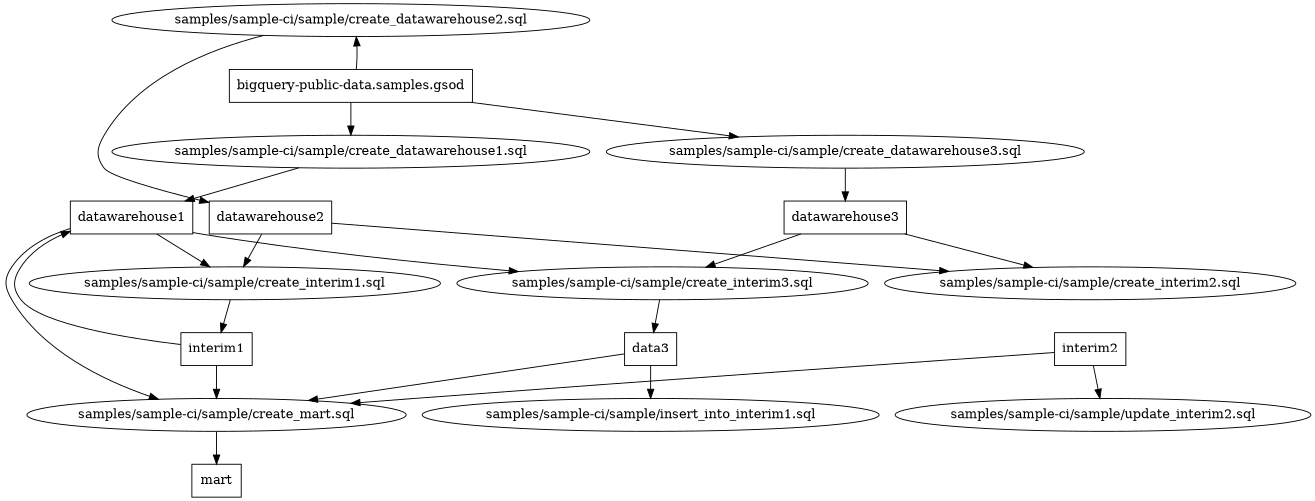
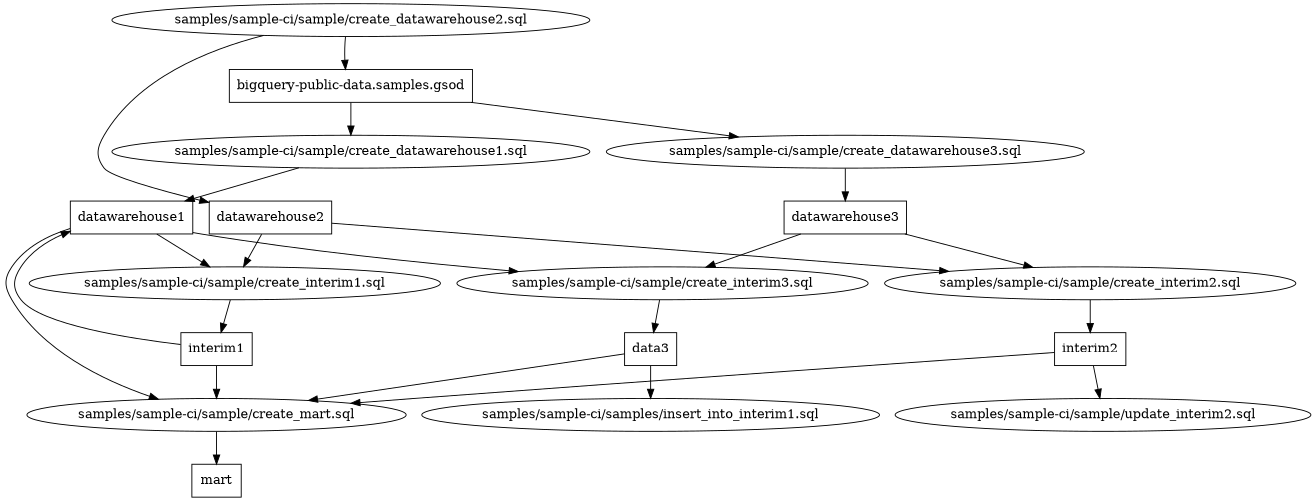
(357, 58) -> (345, 49)
none -> (1090, 312)
(651, 415) -> (651, 415)
